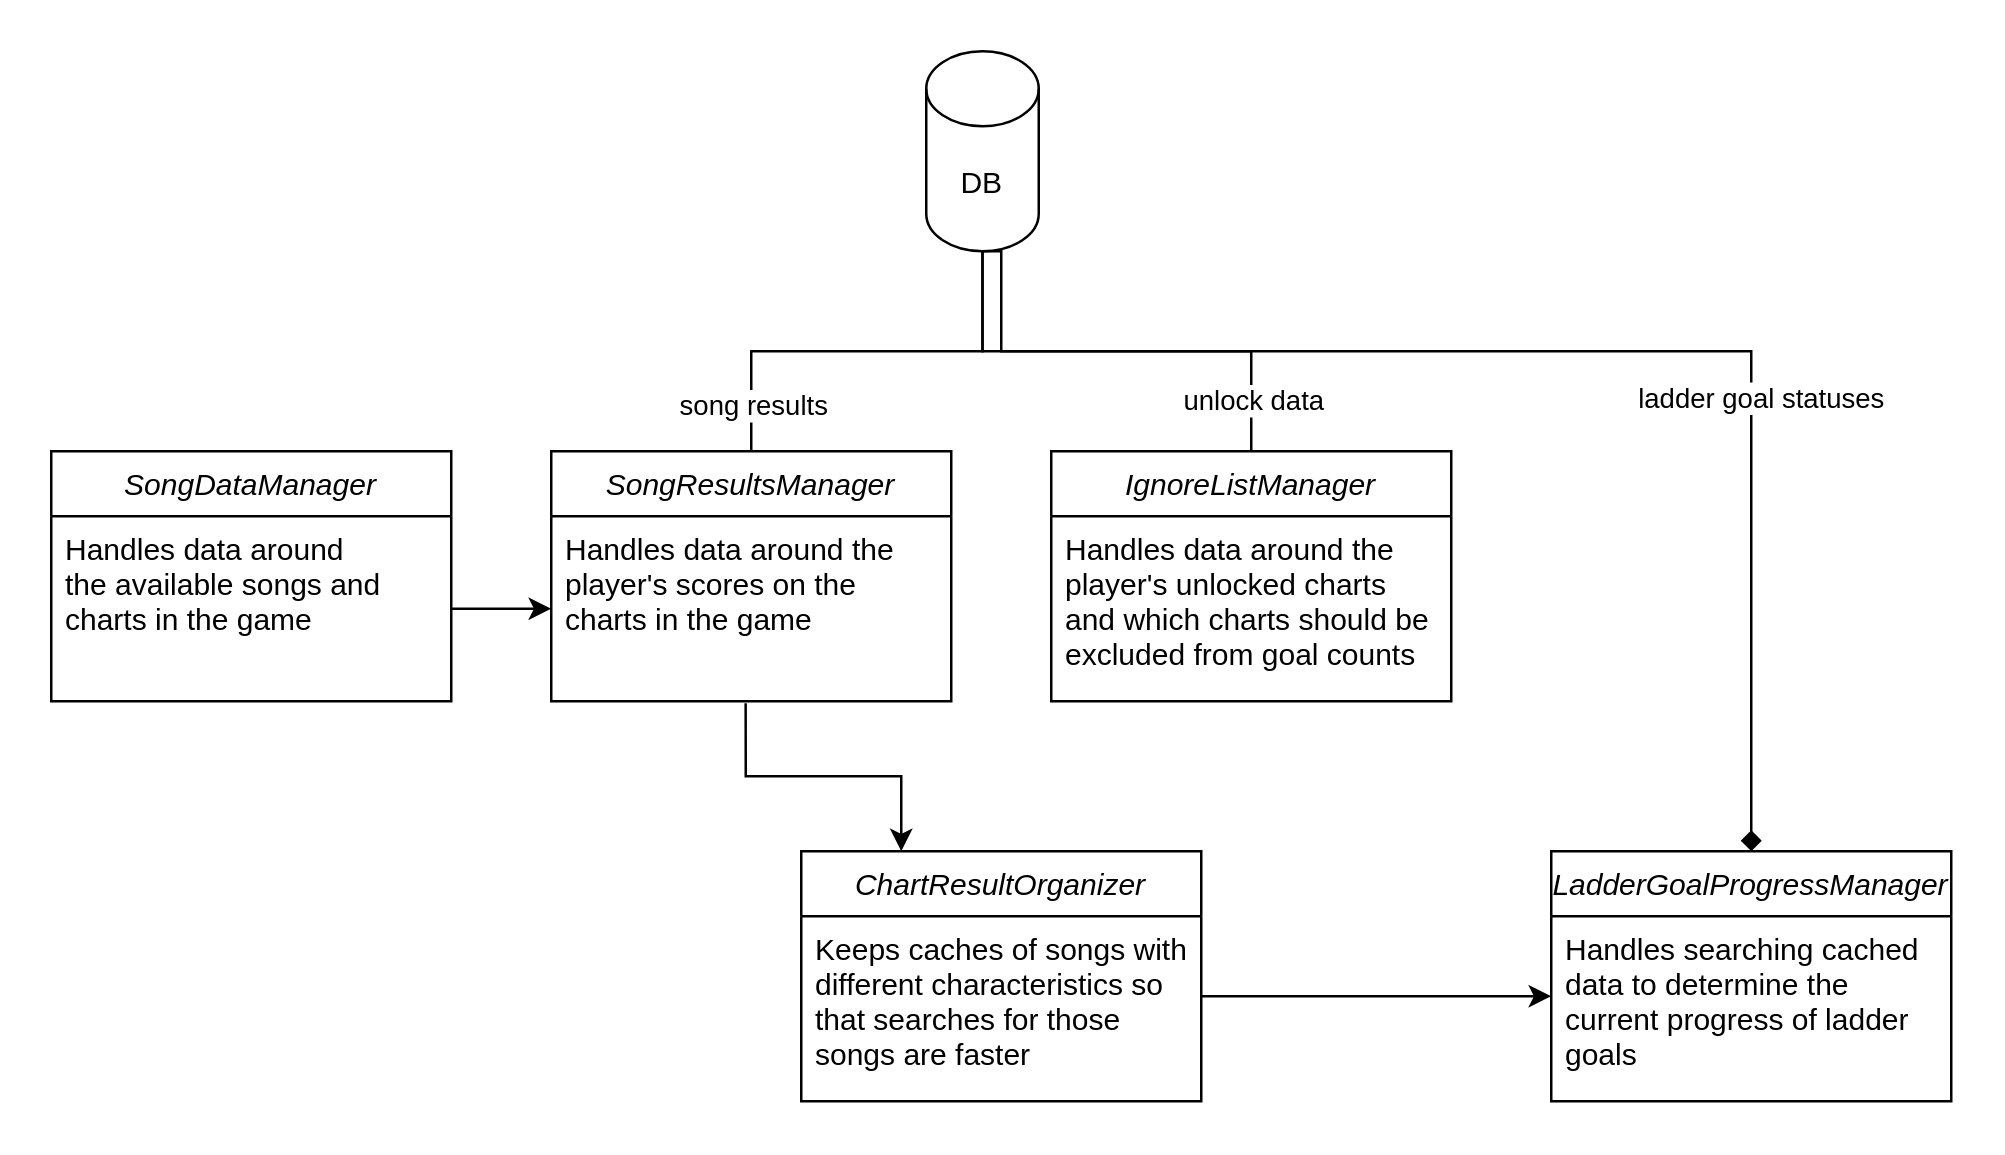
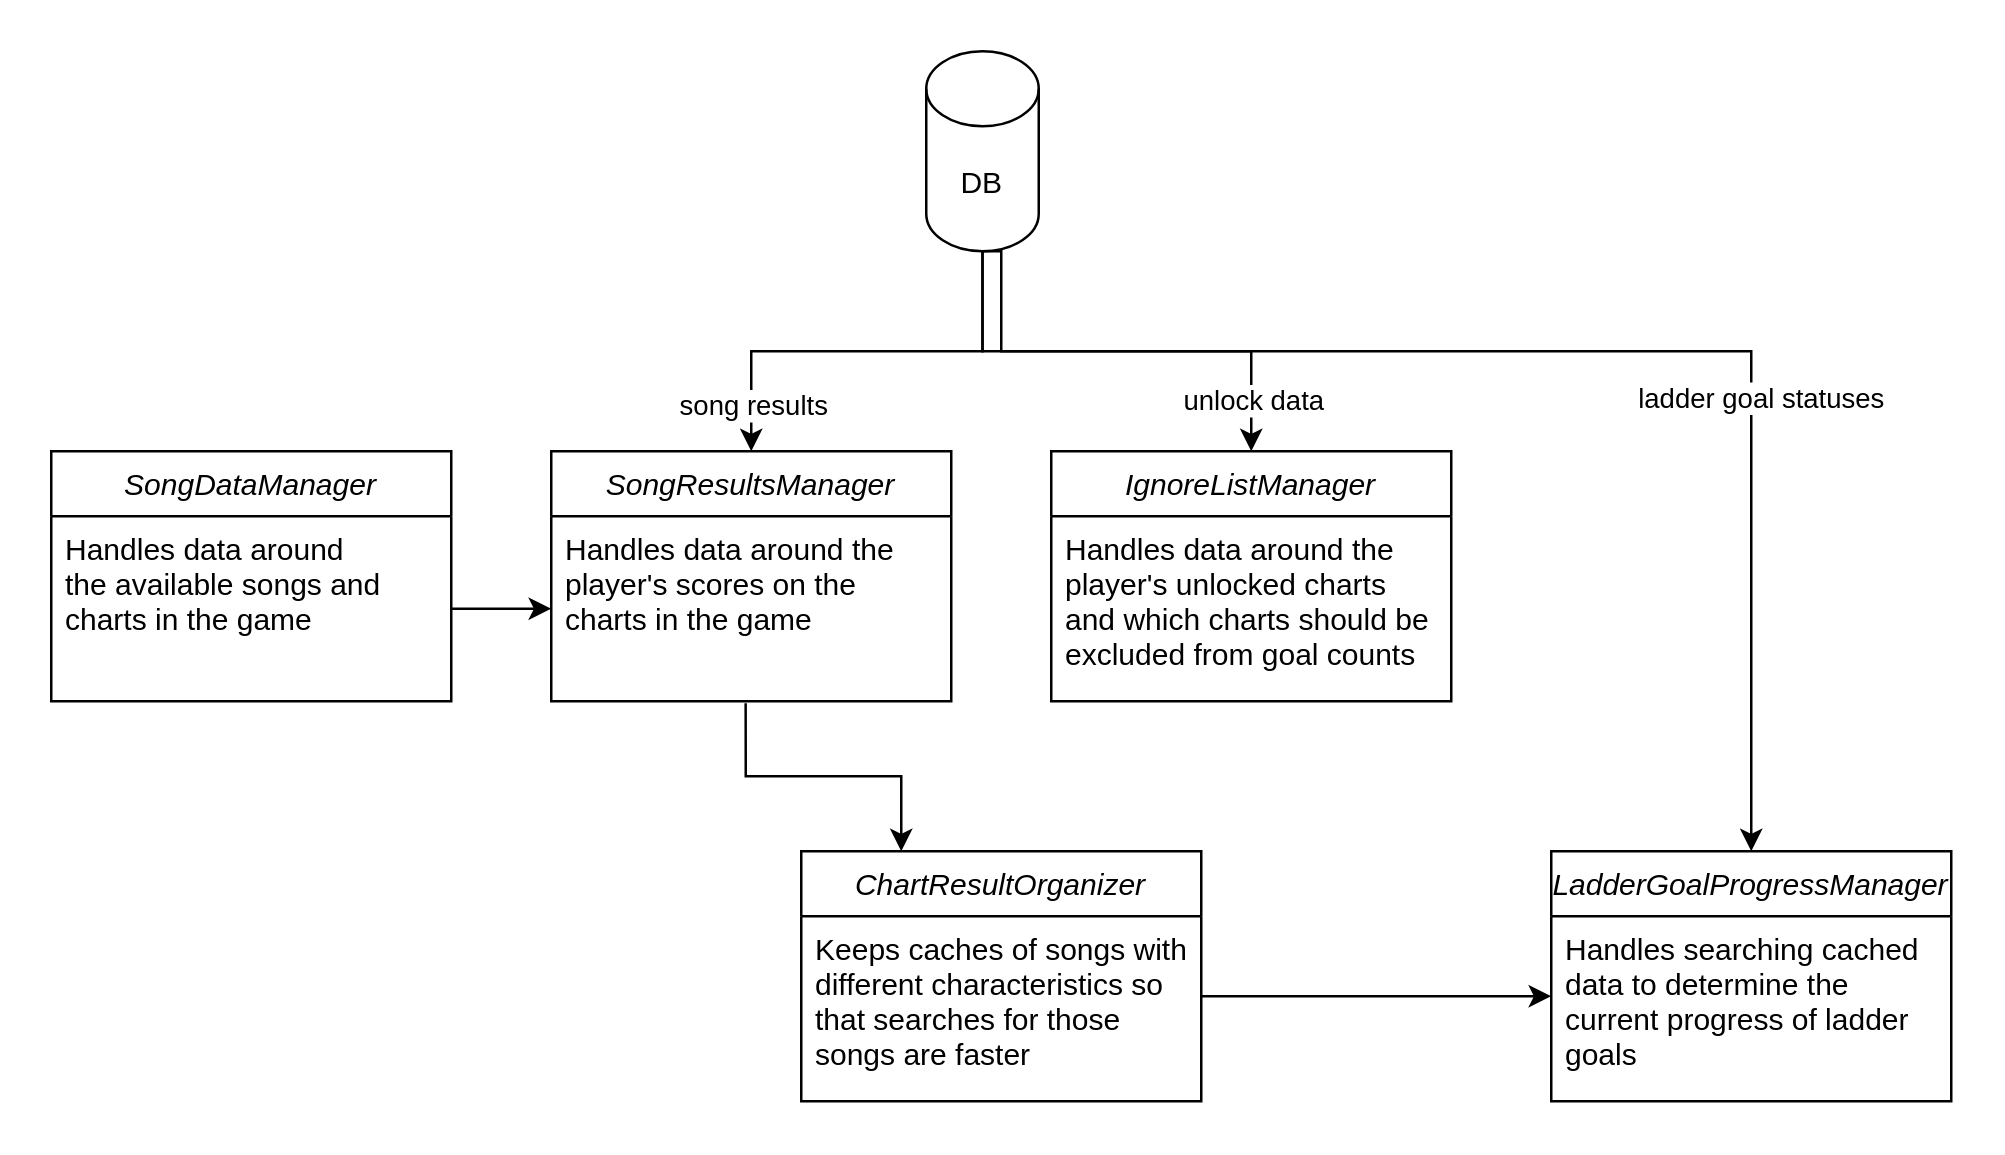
(751, 440) -> (751, 433)
(1251, 440) -> (1251, 433)
(1751, 831) -> (1751, 832)
